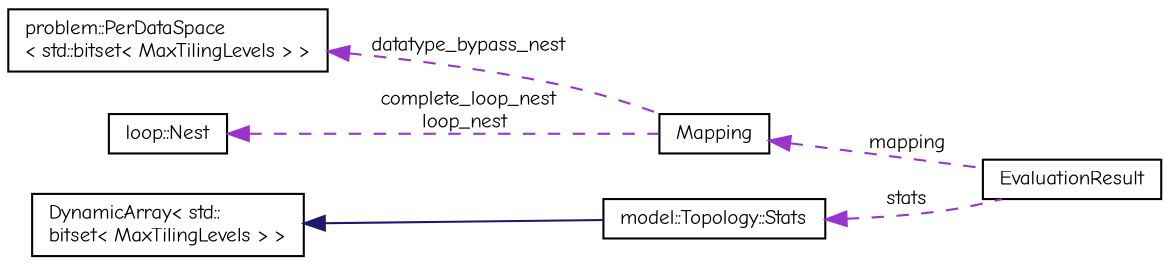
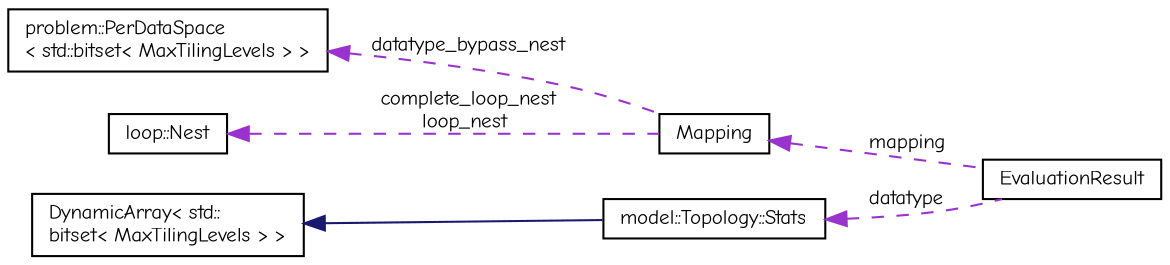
(904, 199) -> (904, 199)
